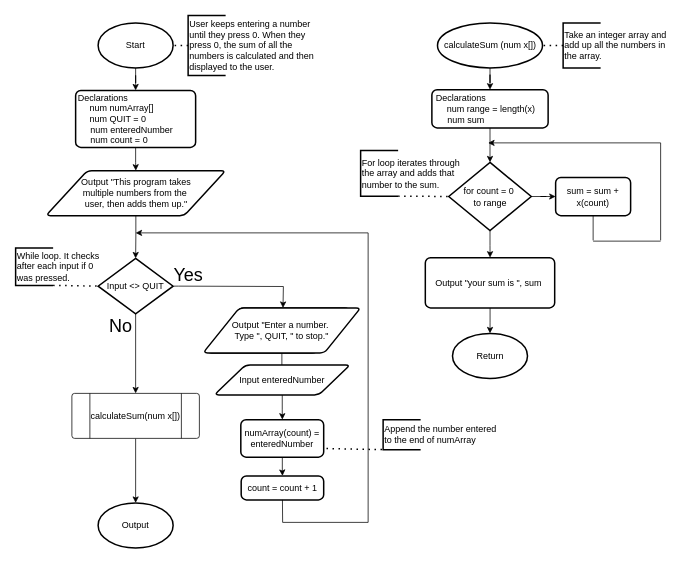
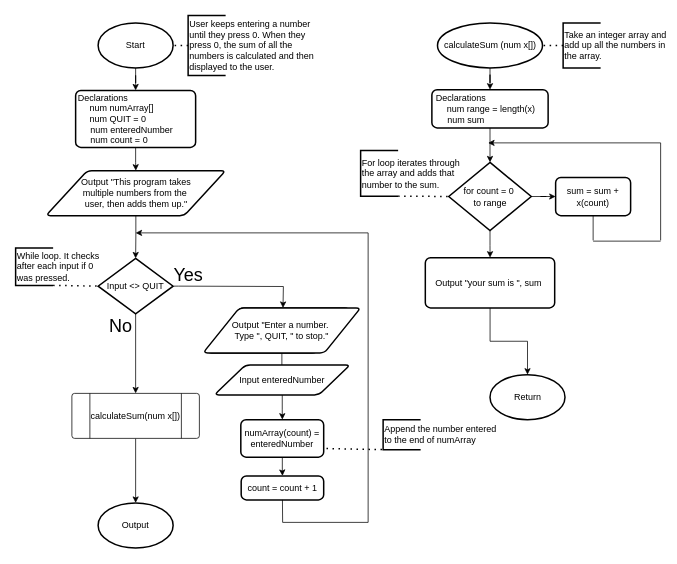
(490, 356) -> (527, 397)
